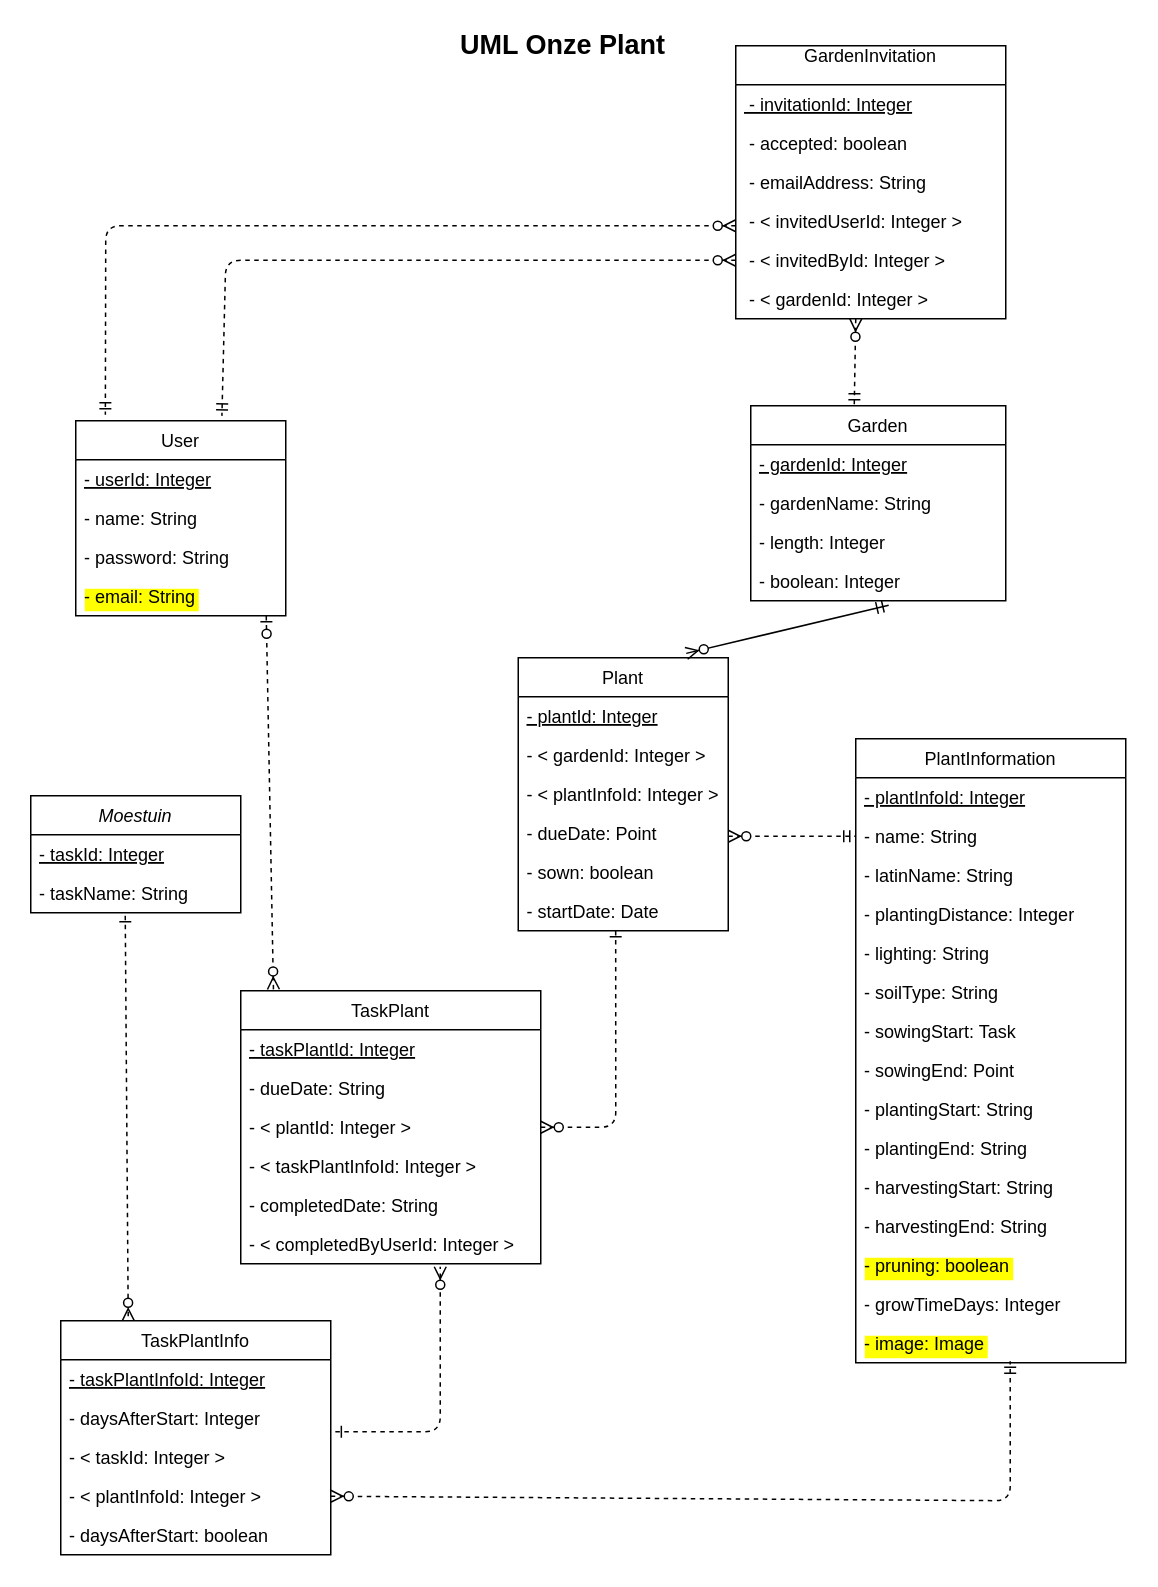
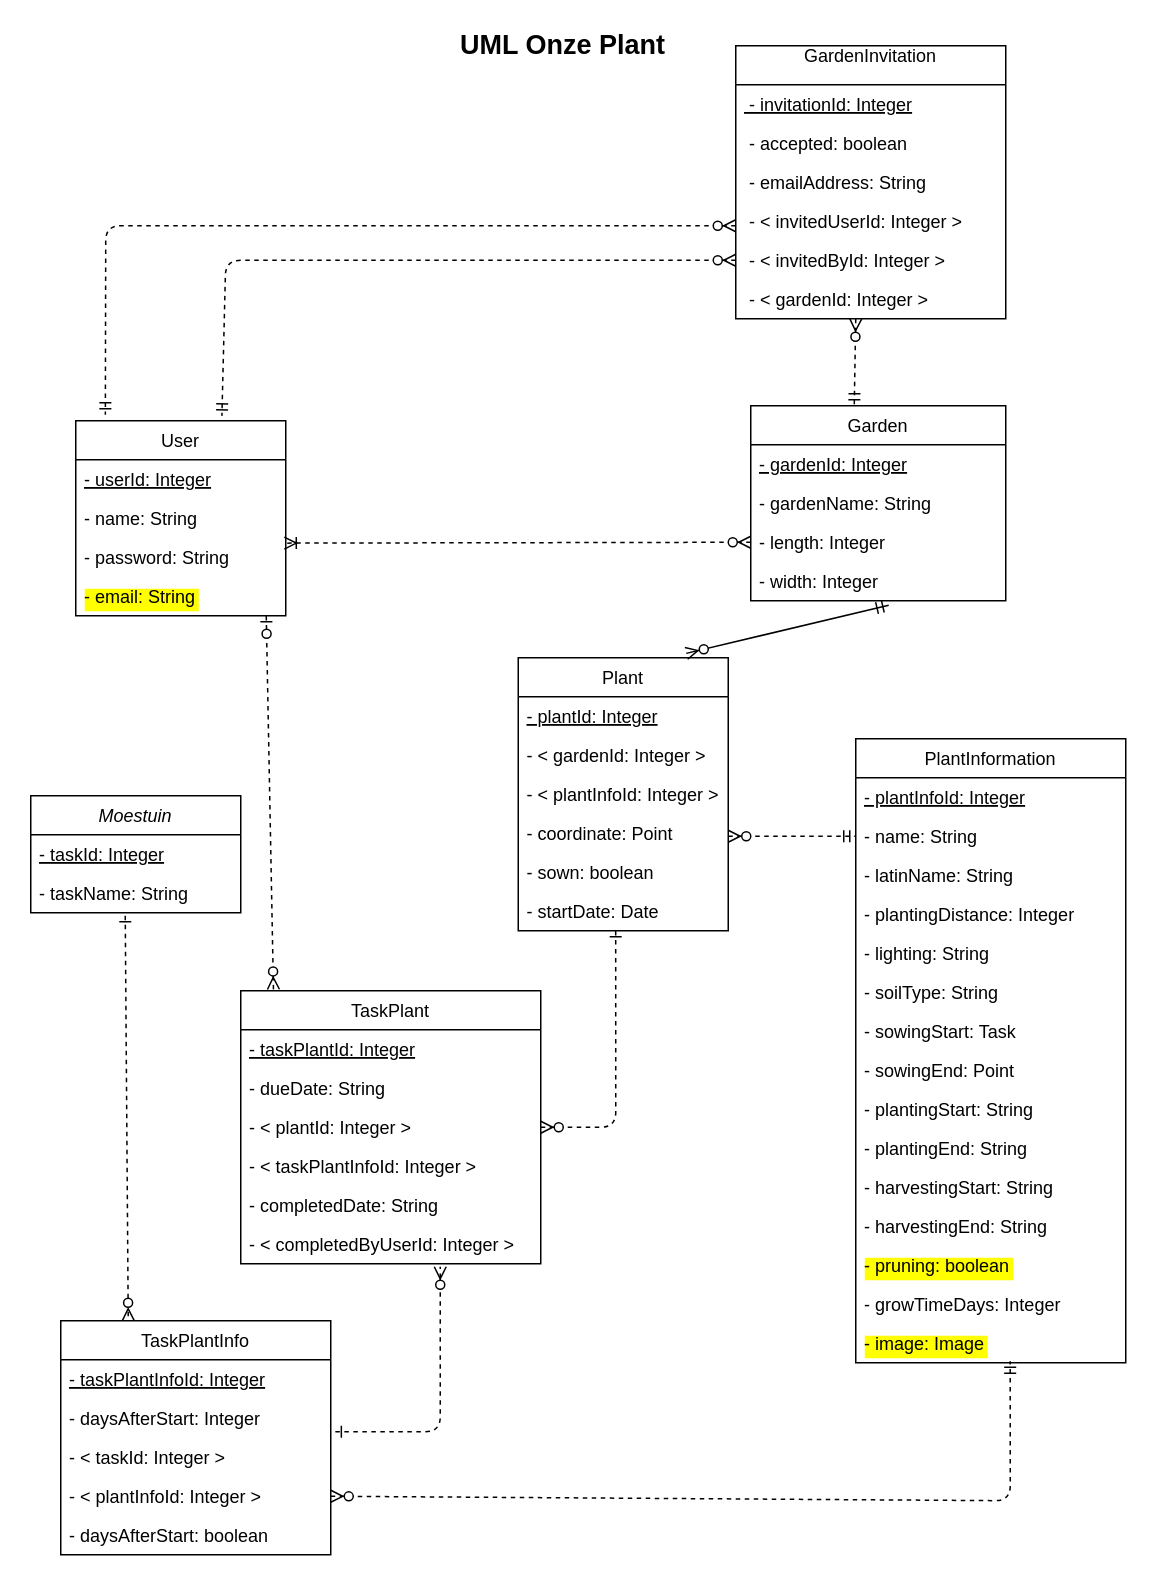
none -> (519, 543)
(840, 582) -> (830, 582)
(598, 834) -> (611, 834)
